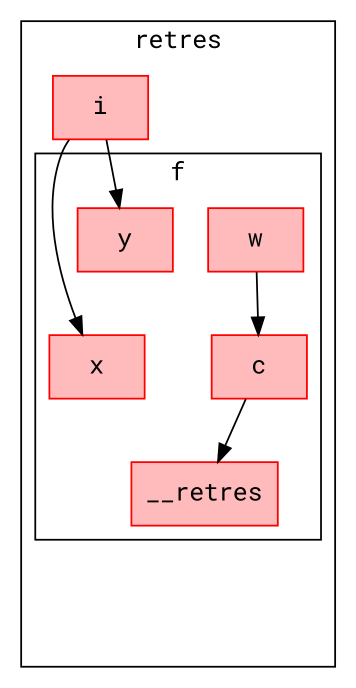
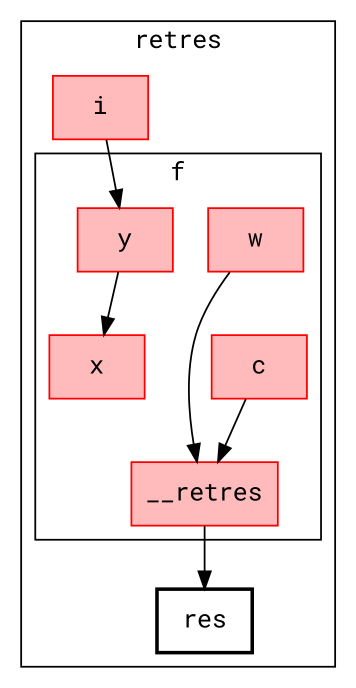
(54, 229) -> (113, 295)
(257, 295) -> (192, 354)
none -> (205, 621)
